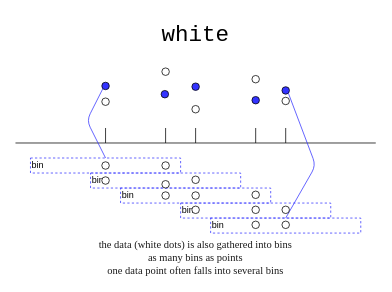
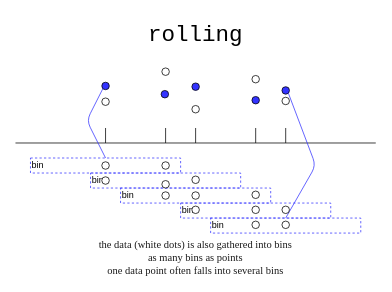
(195, 34) -> (195, 34)
